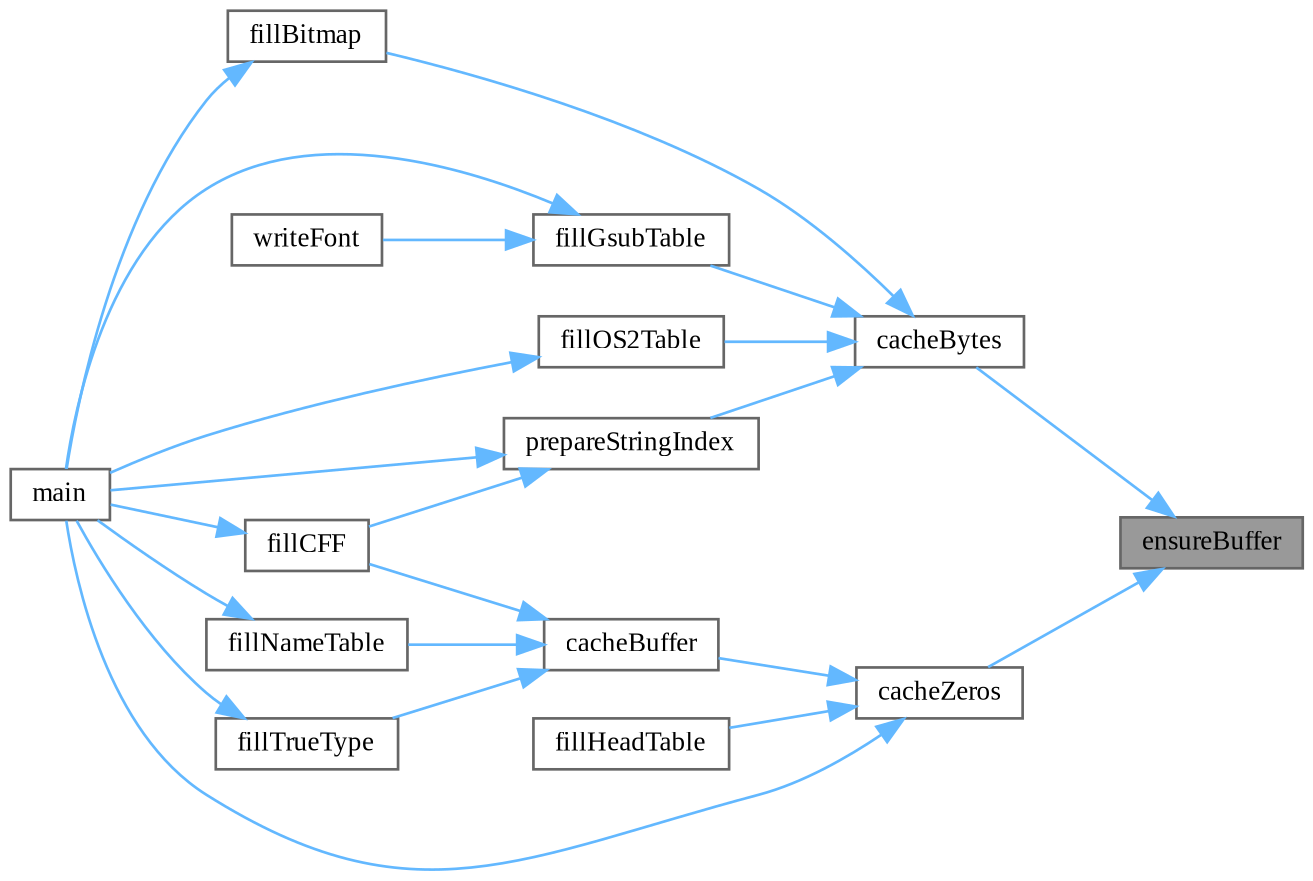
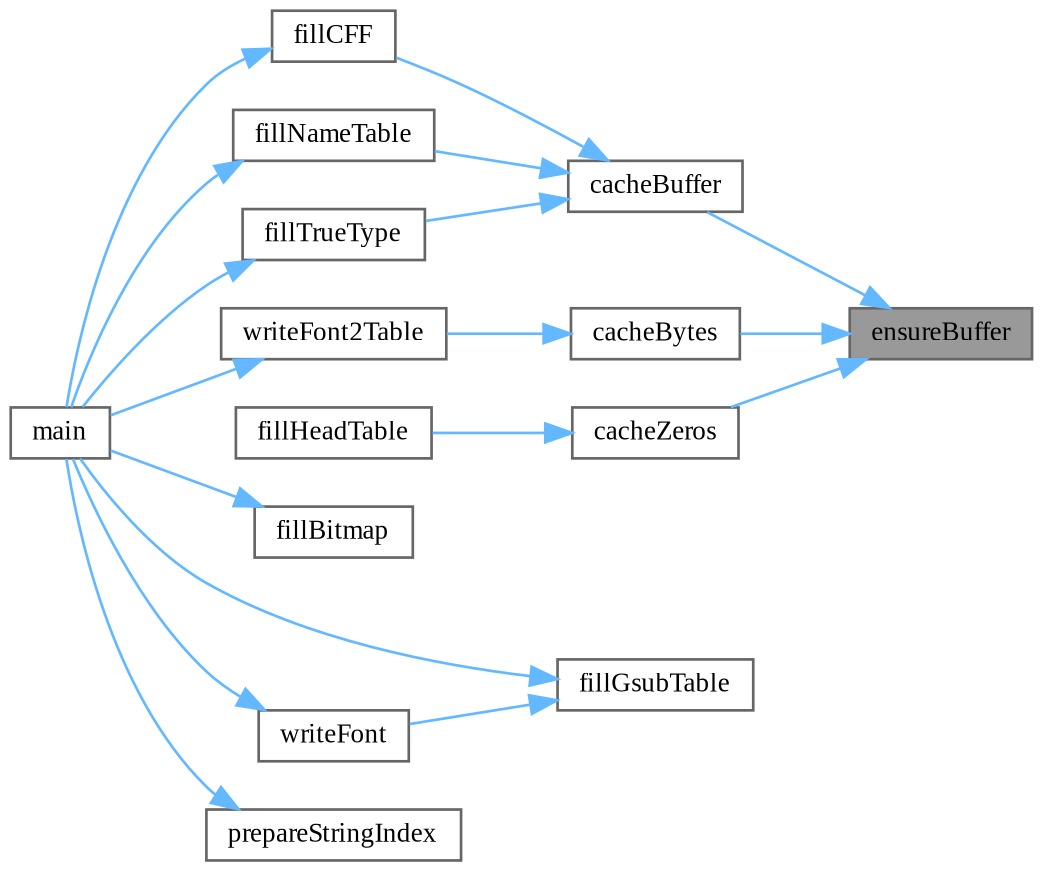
(658, 140) -> none
(772, 286) -> none
(631, 342) -> (334, 334)
(772, 397) -> none
(446, 502) -> none
(774, 667) -> (786, 254)
(390, 866) -> (140, 590)
